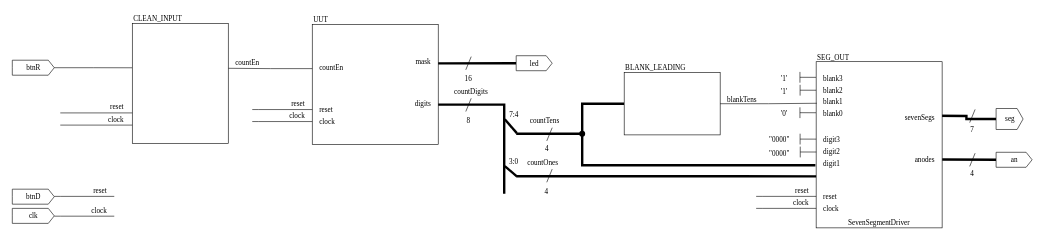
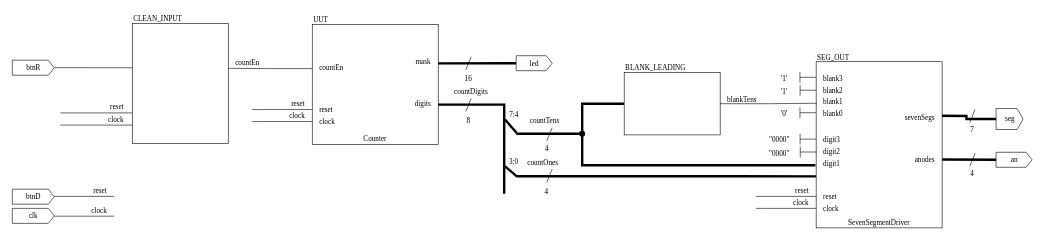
none -> (375, 138)
